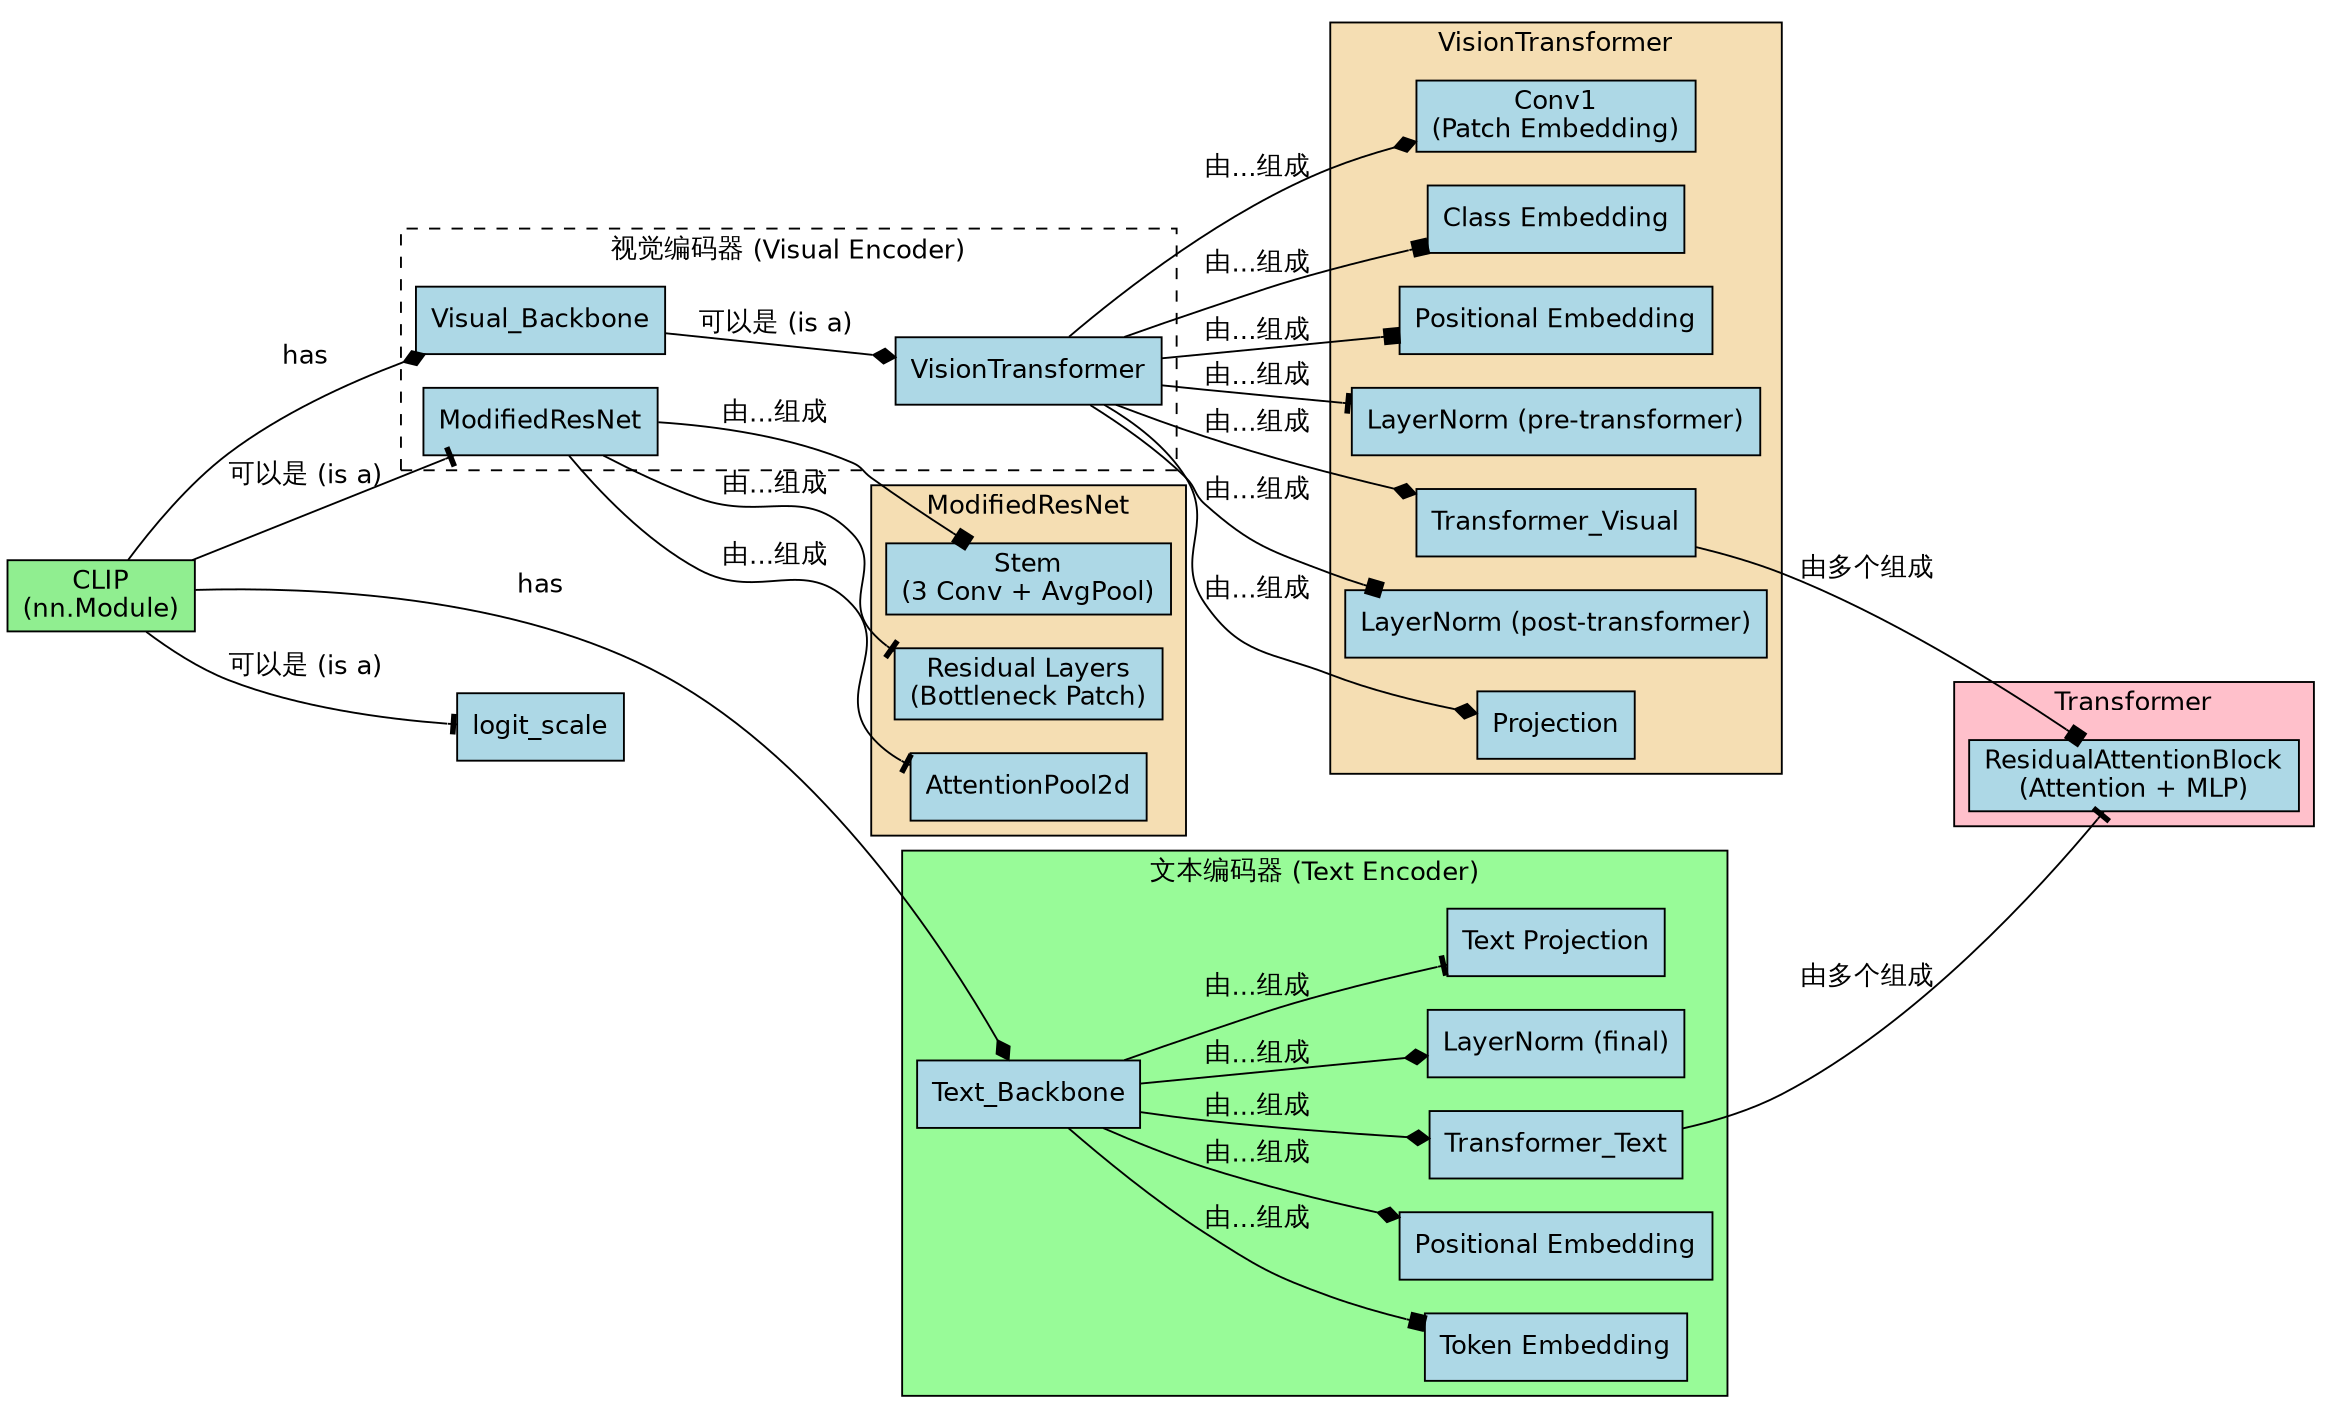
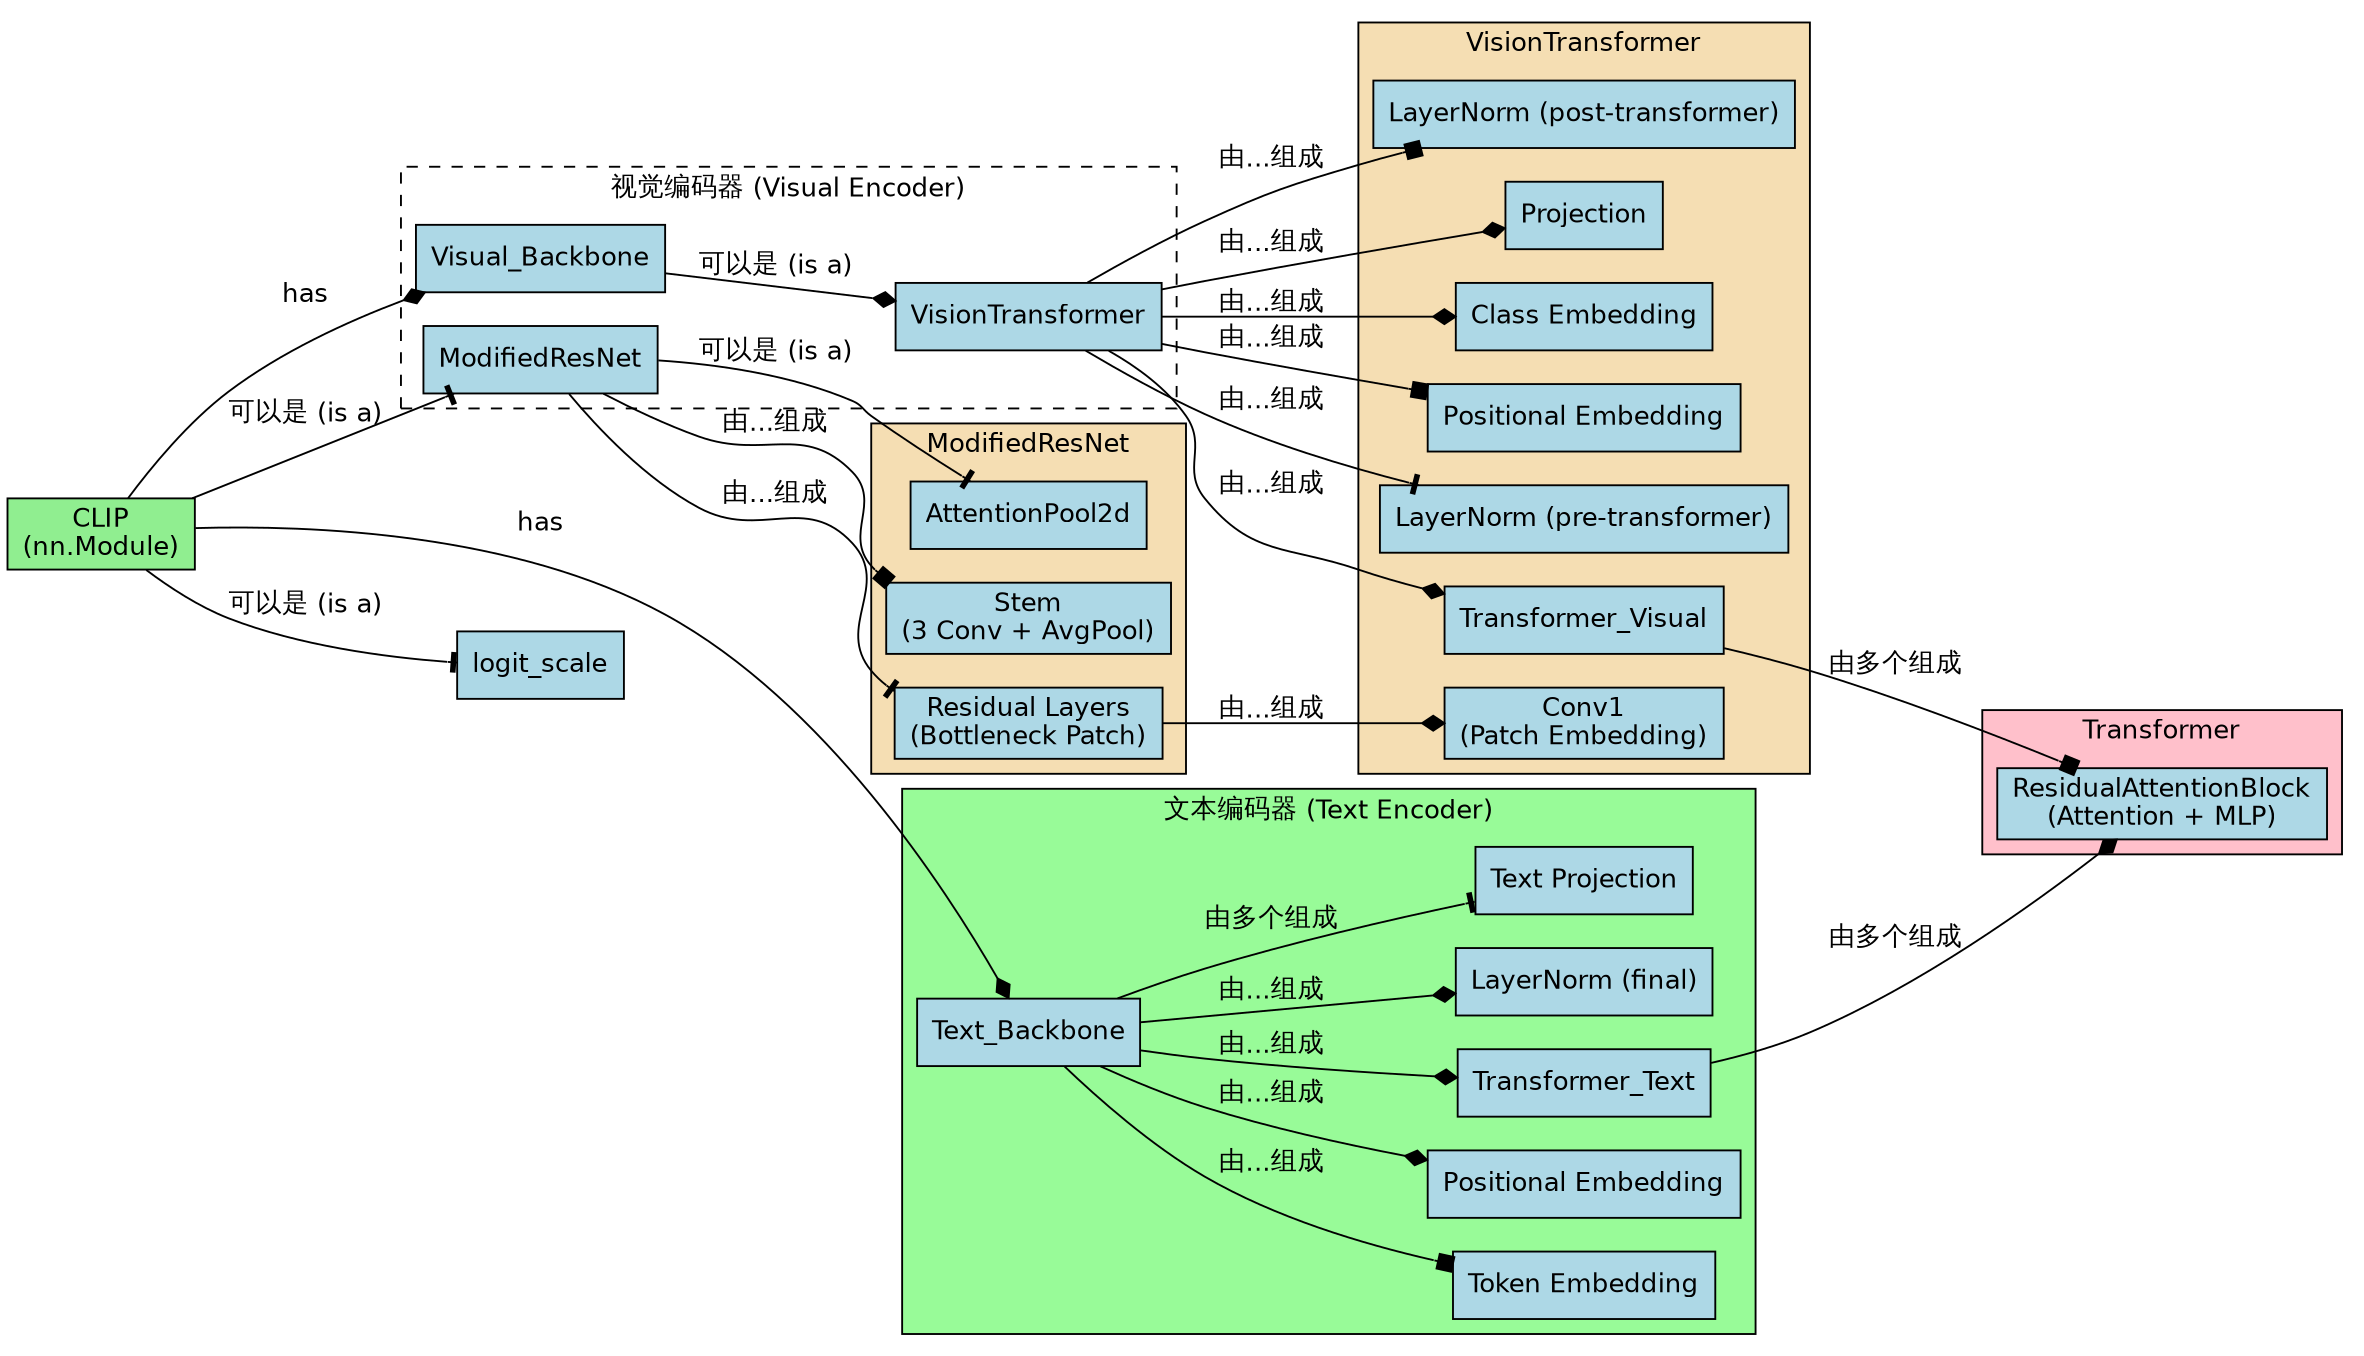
(1222, 225) -> (1292, 723)
(1265, 289) -> (1297, 317)
(776, 556) -> (776, 351)
(1258, 986) -> (1272, 919)
(1912, 1005) -> (1915, 979)
